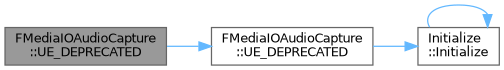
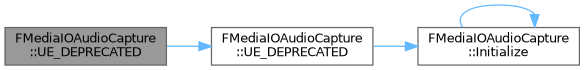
(459, 46) -> (499, 46)
